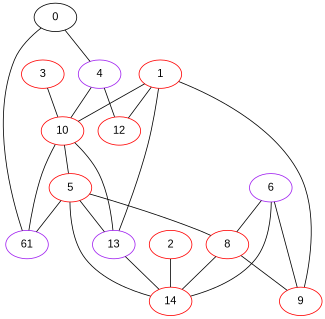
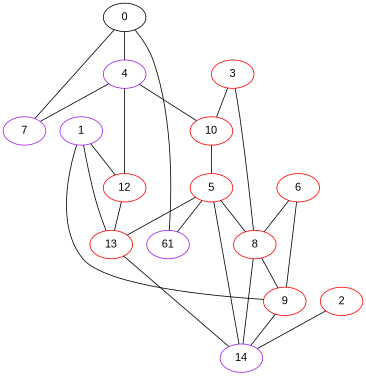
(160, 74) -> (81, 131)
(115, 101) -> none
none -> (24, 131)
none -> (245, 159)
(103, 182) -> (118, 216)
(38, 186) -> none
(271, 188) -> (298, 188)
(114, 245) -> (111, 245)
(248, 267) -> (263, 330)
(171, 301) -> (241, 358)
